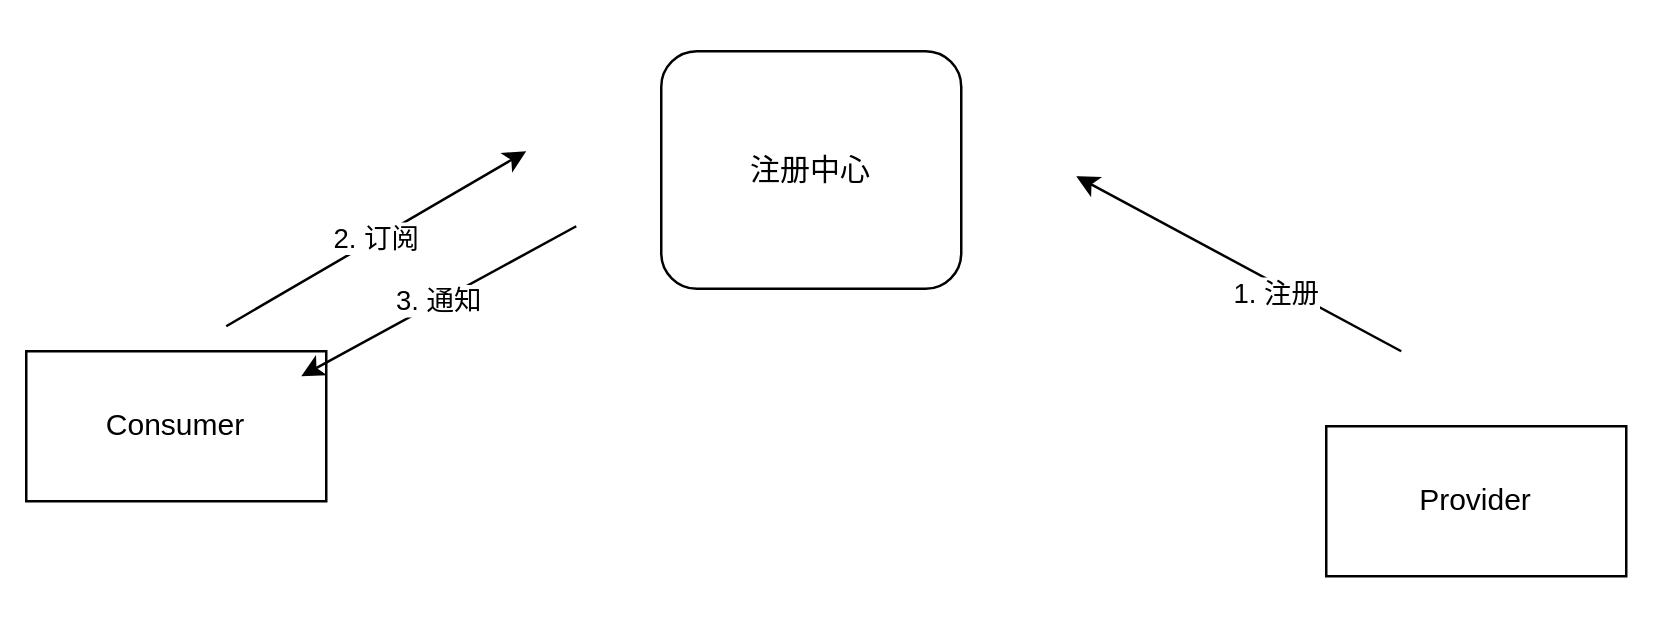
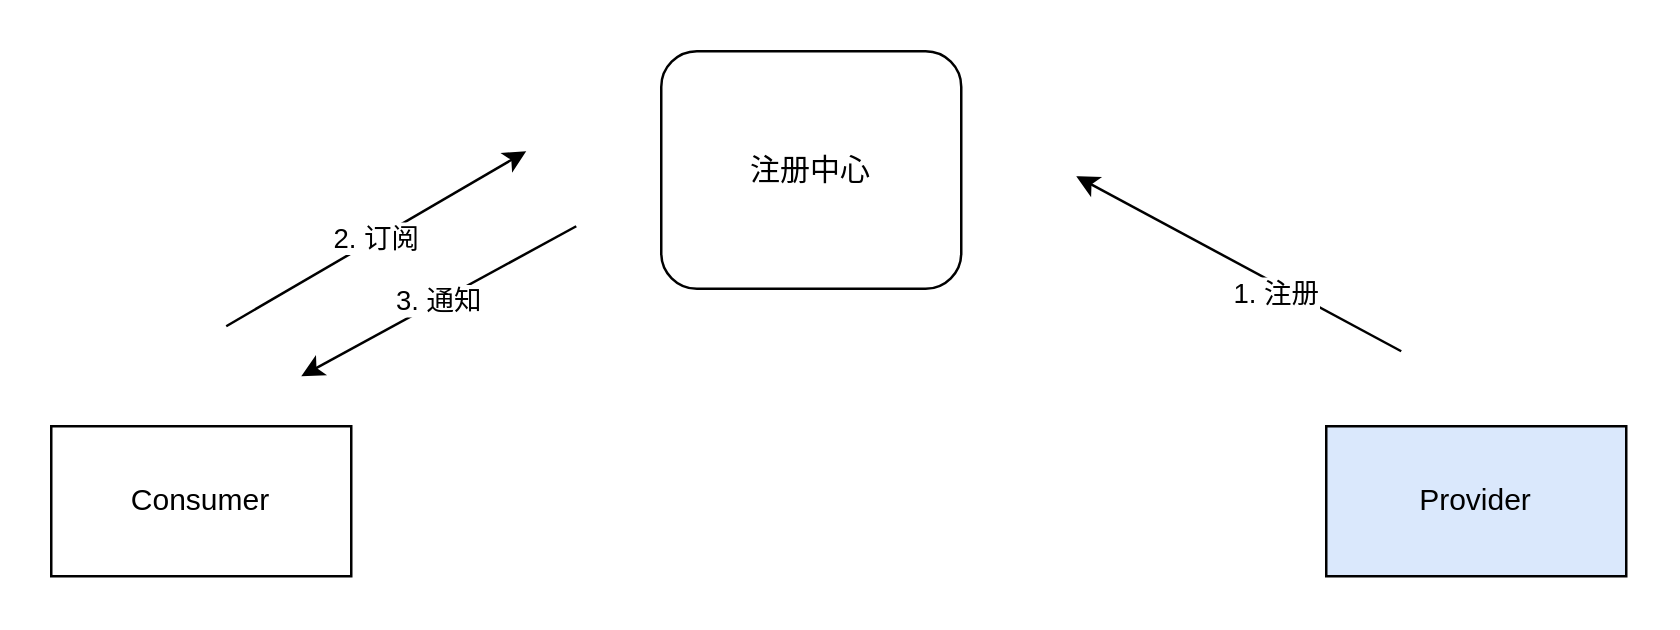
(176, 426) -> (201, 501)
(1476, 501) -> (1476, 501)
